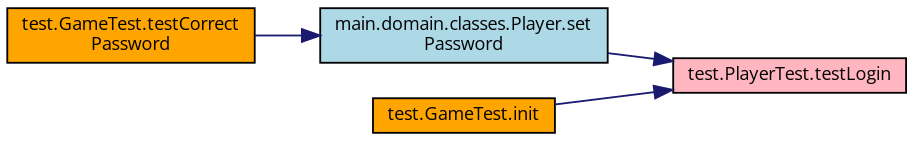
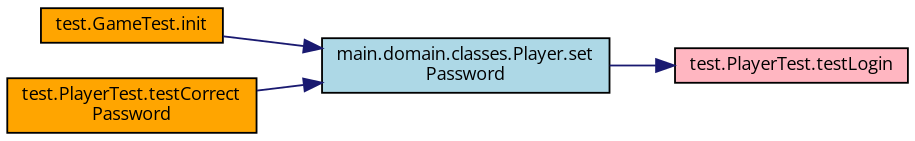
(131, 35) -> (132, 106)
(605, 98) -> (263, 41)
